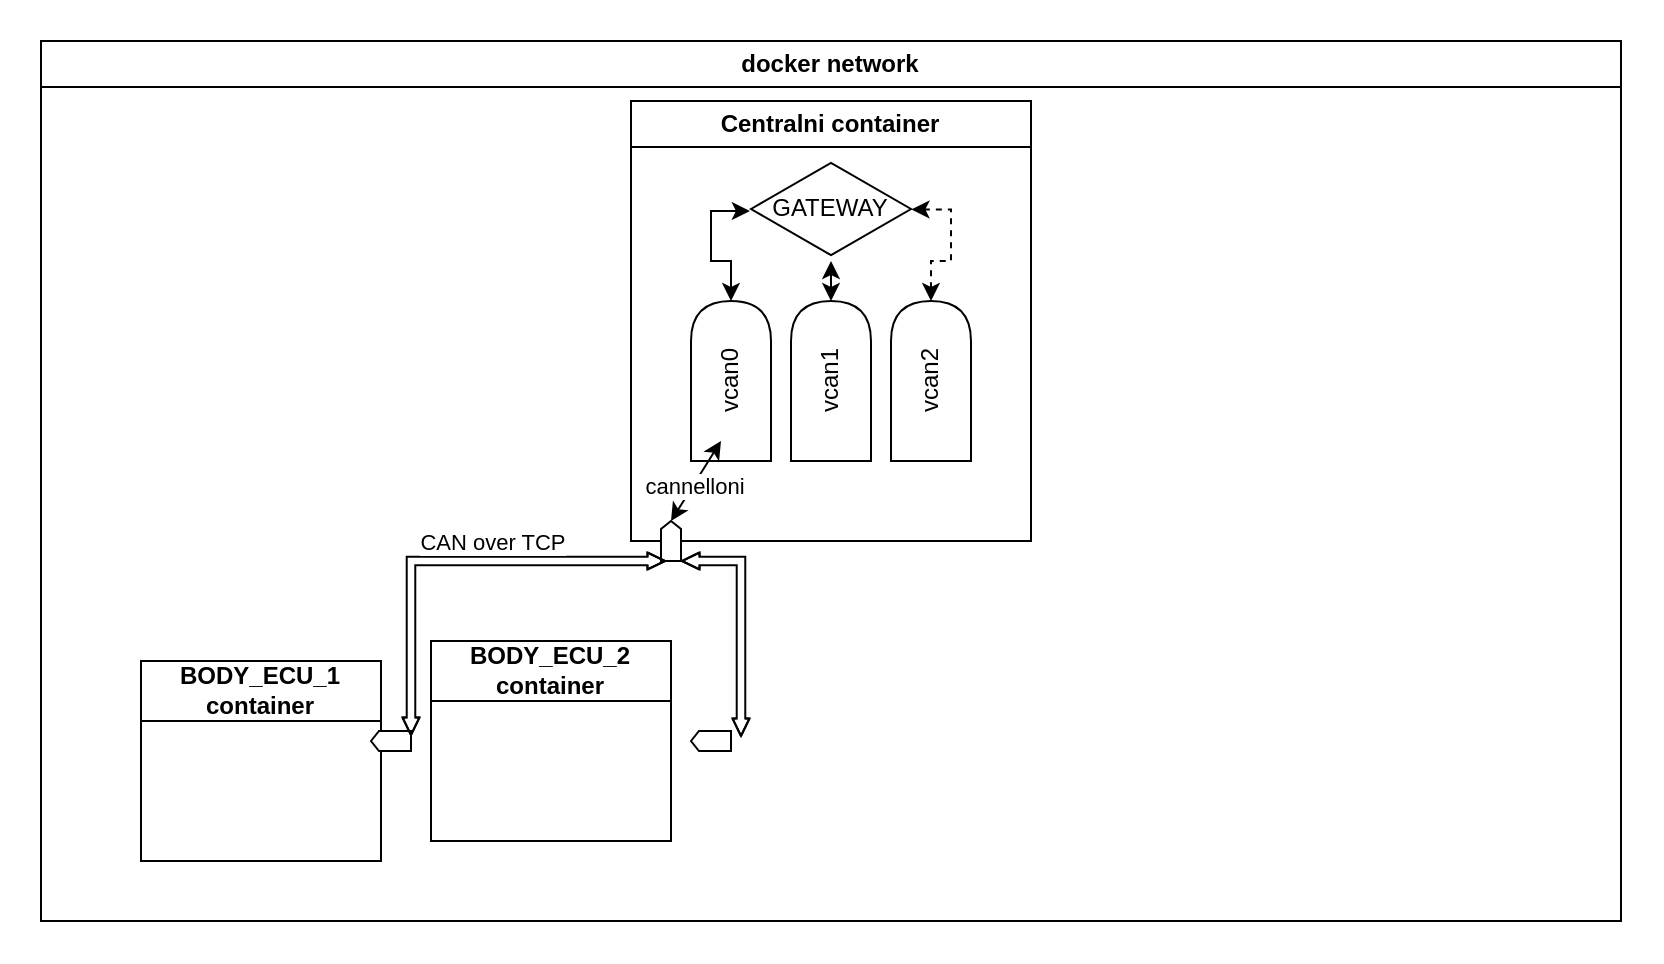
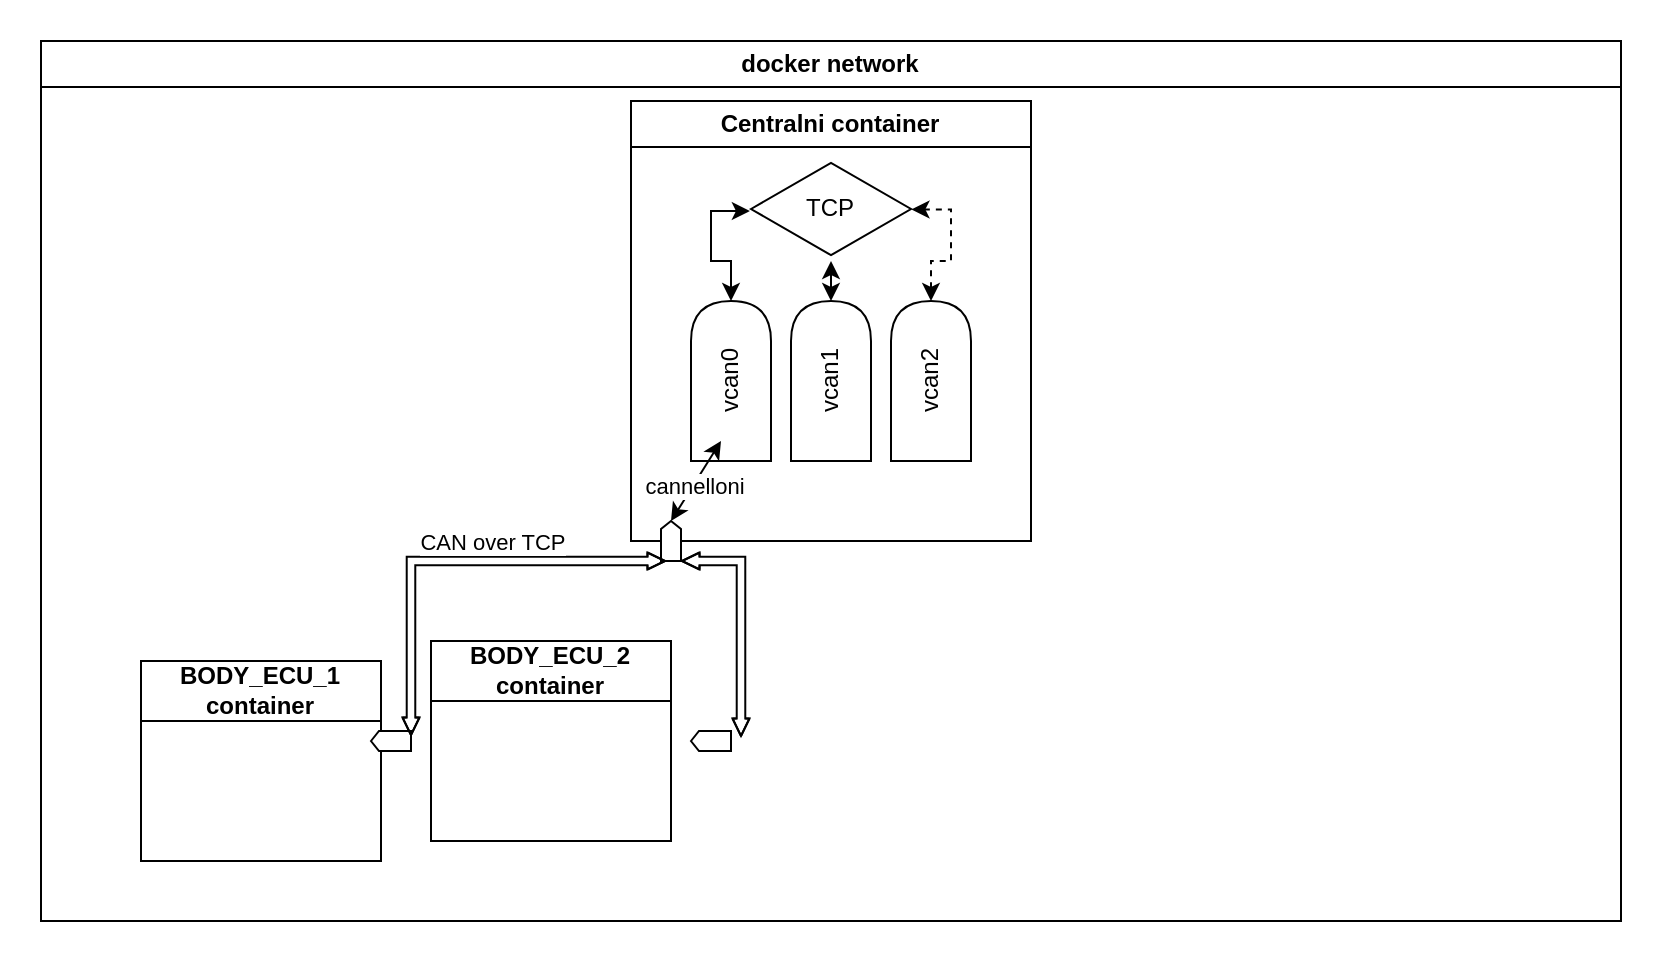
(831, 209) -> (831, 209)
